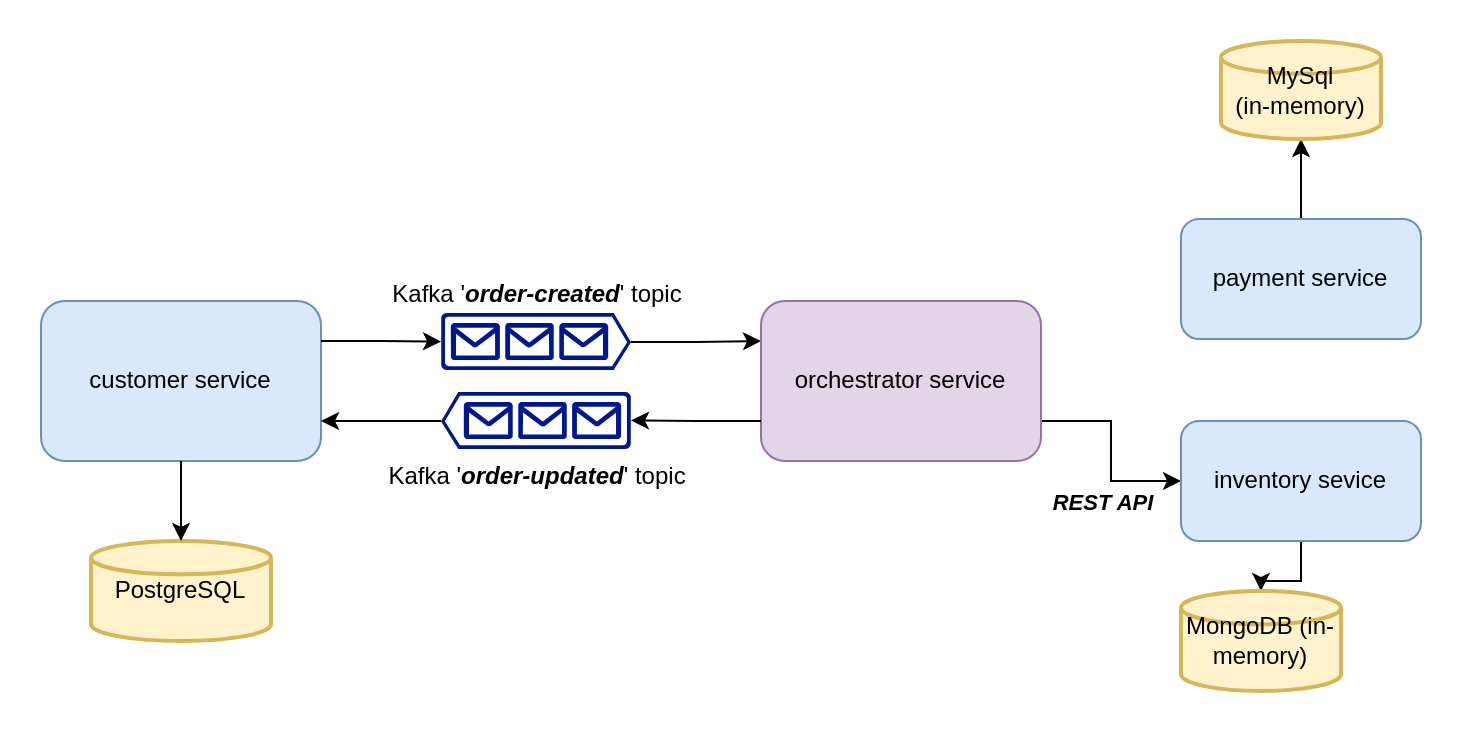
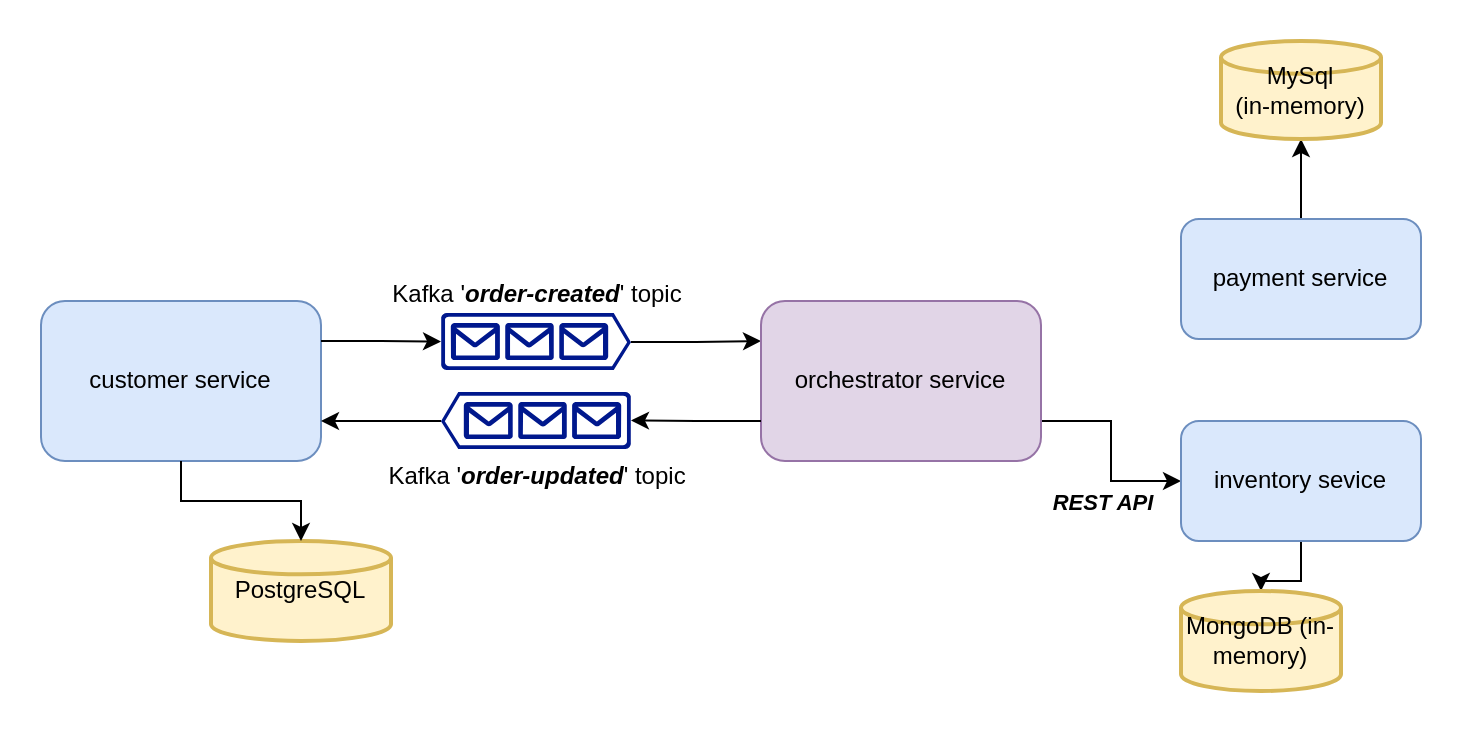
(181, 591) -> (301, 591)
